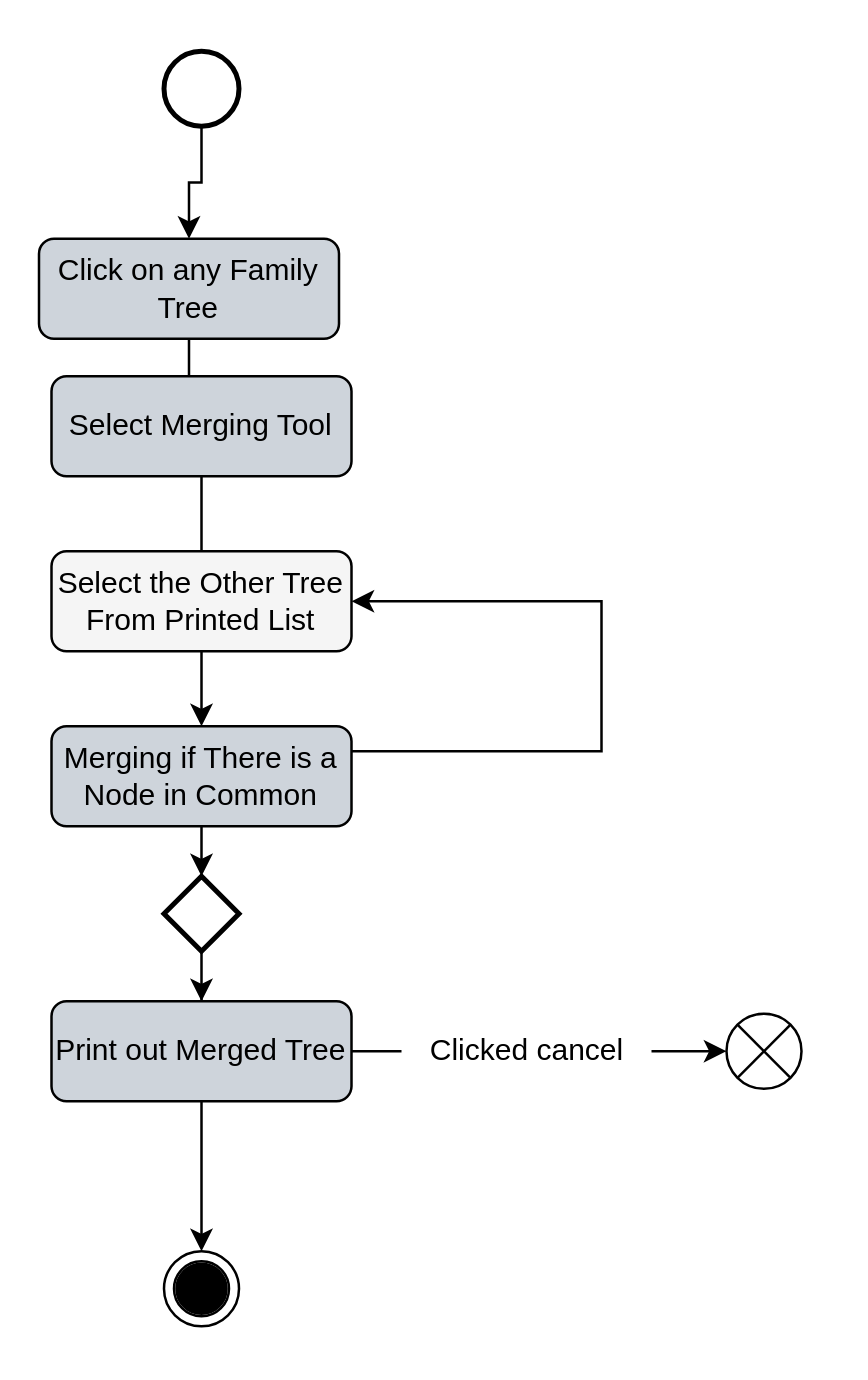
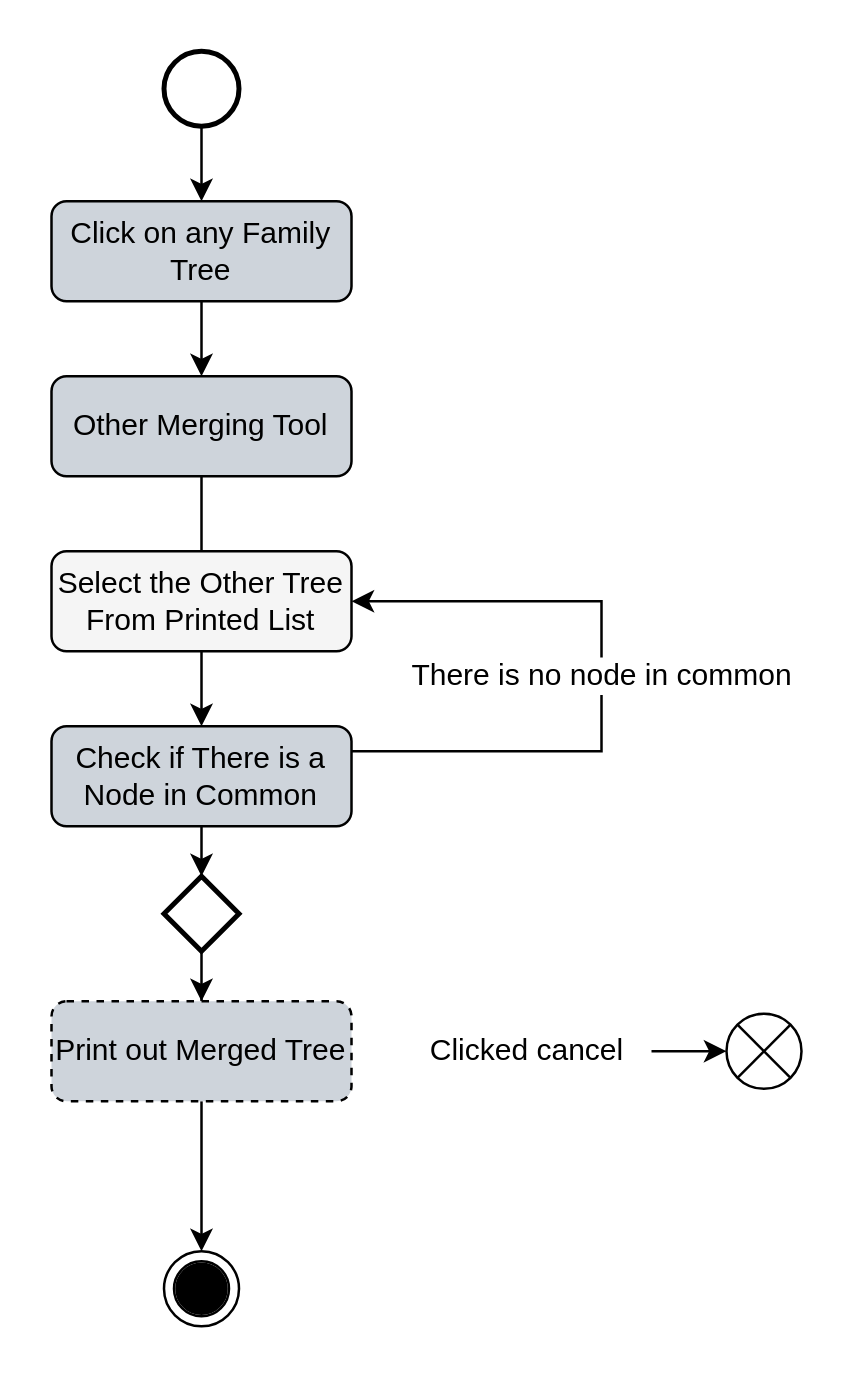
(189, 289) -> (201, 251)
(201, 426) -> (201, 426)
none -> (601, 676)
(201, 776) -> (201, 776)
(201, 1051) -> (201, 1051)
(376, 1051) -> none
